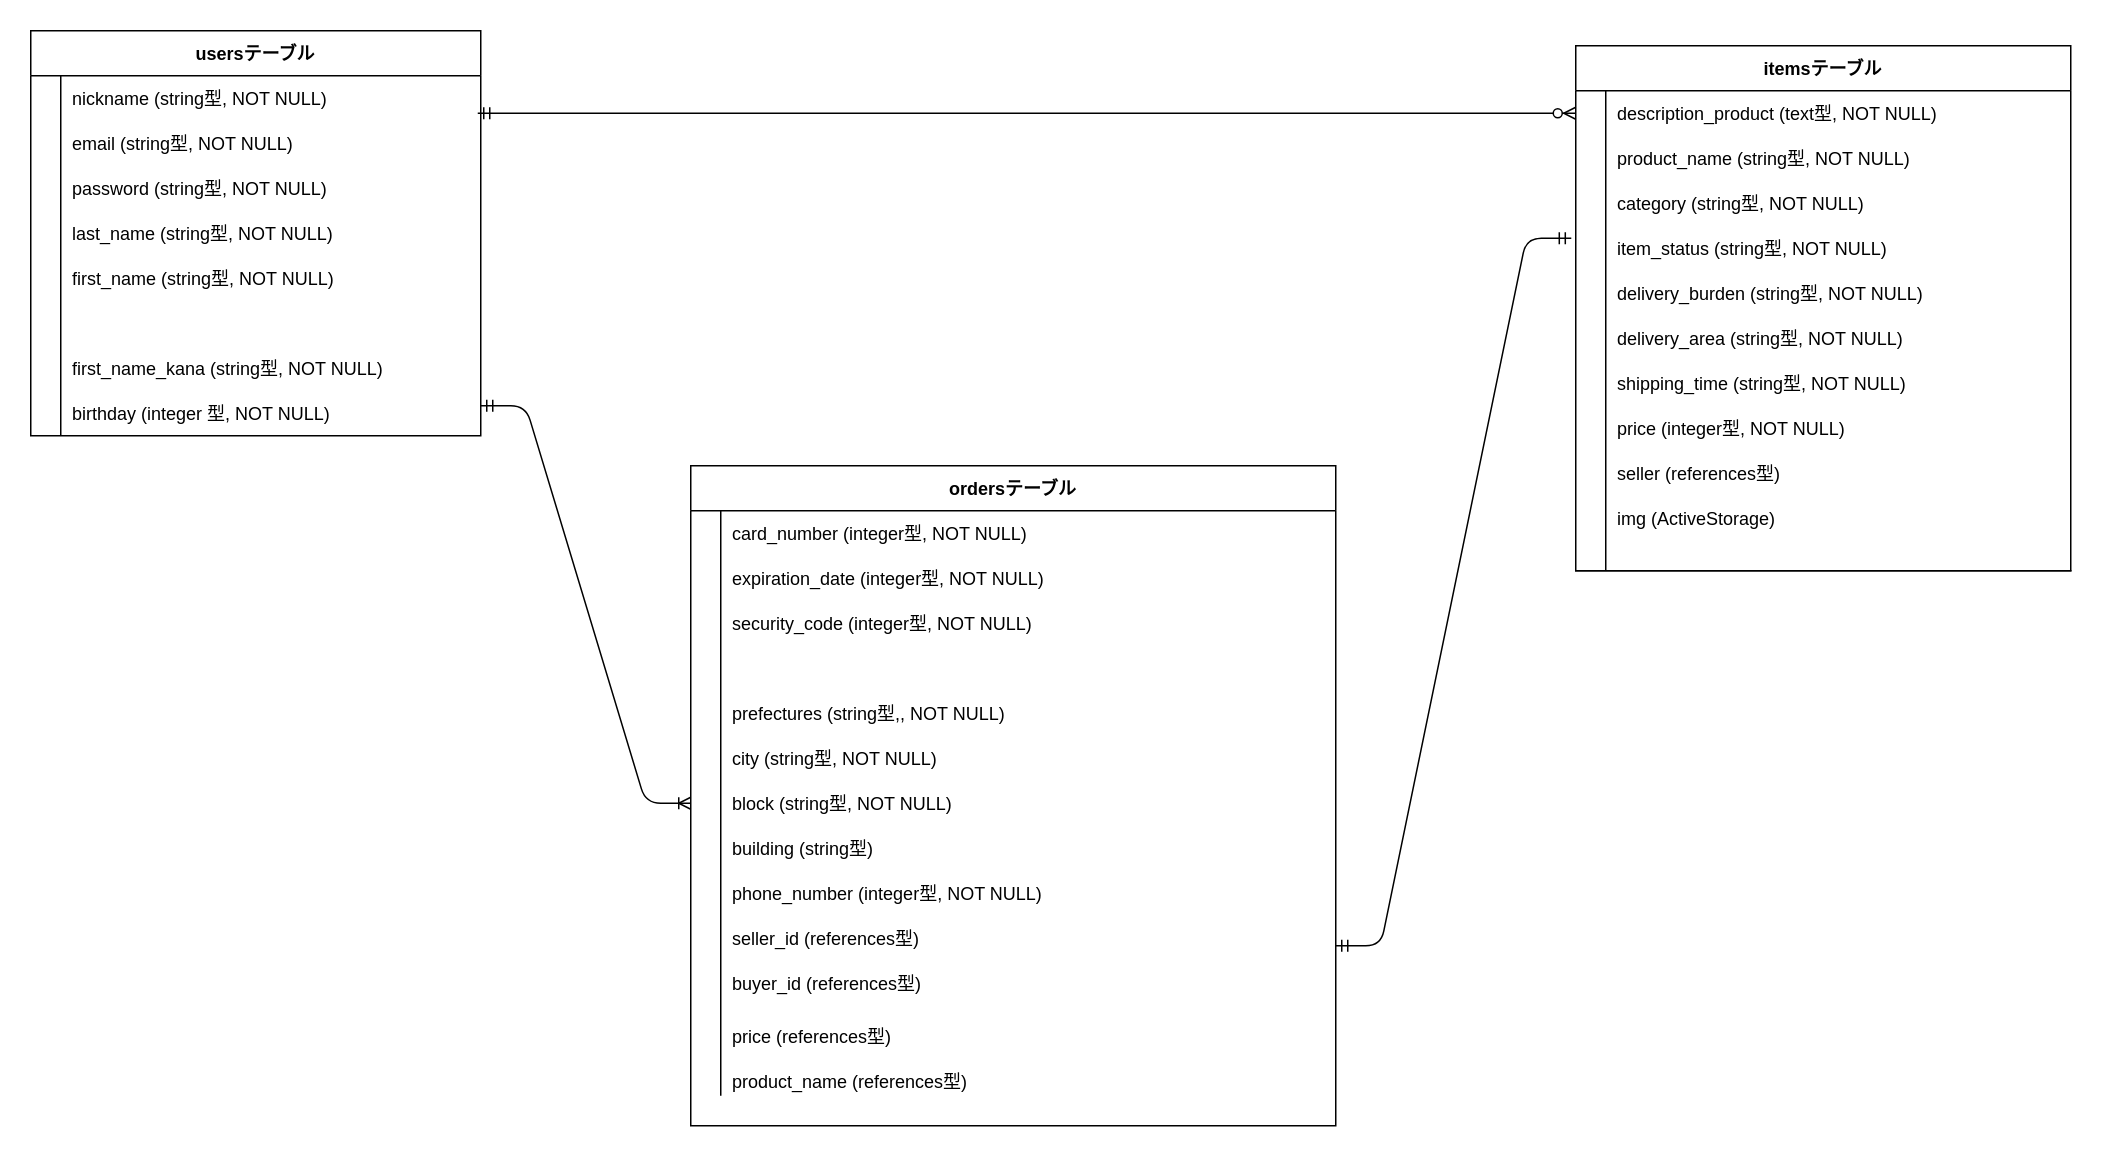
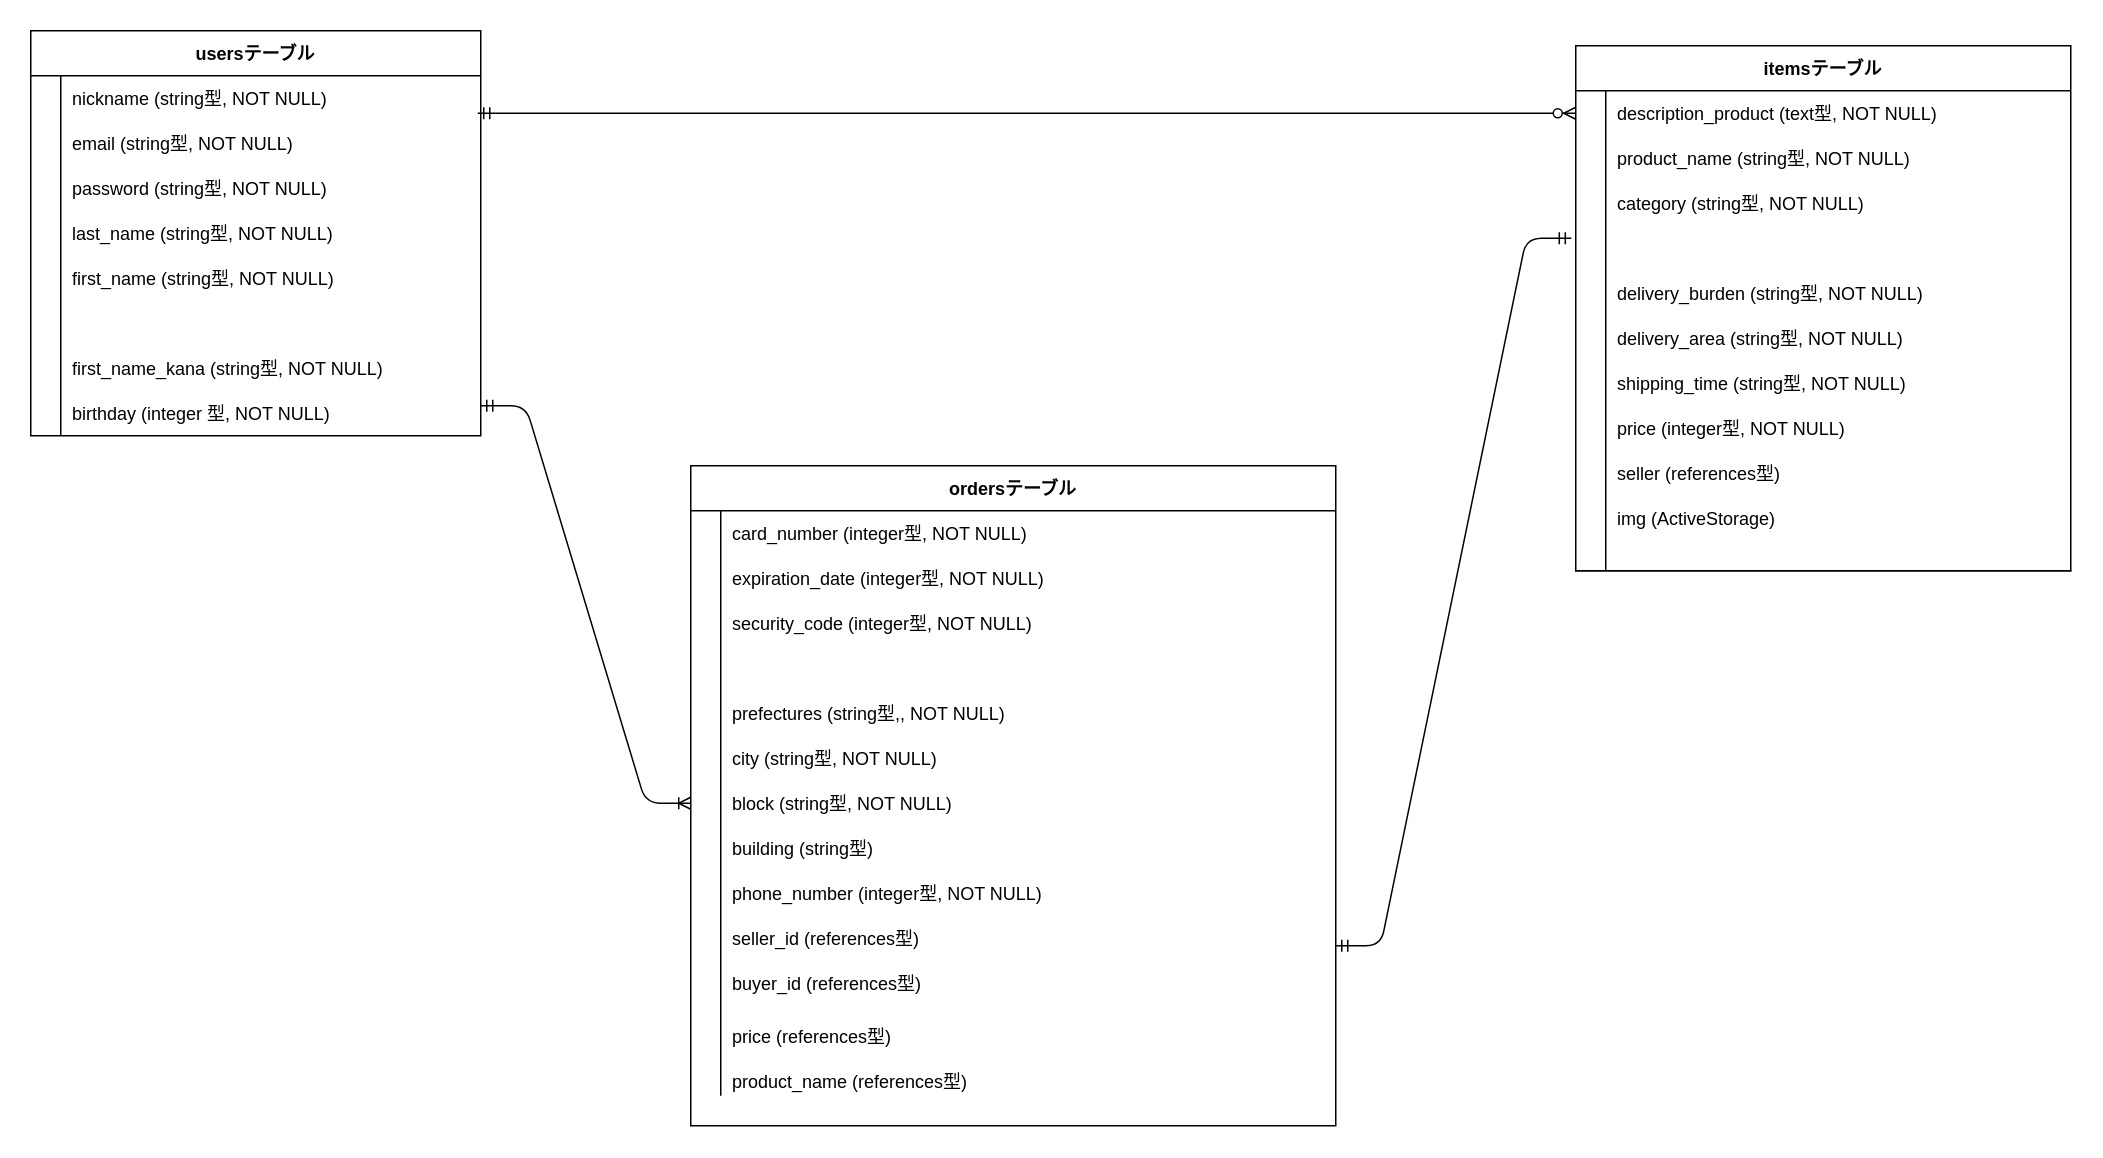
(1838, 248) -> none
